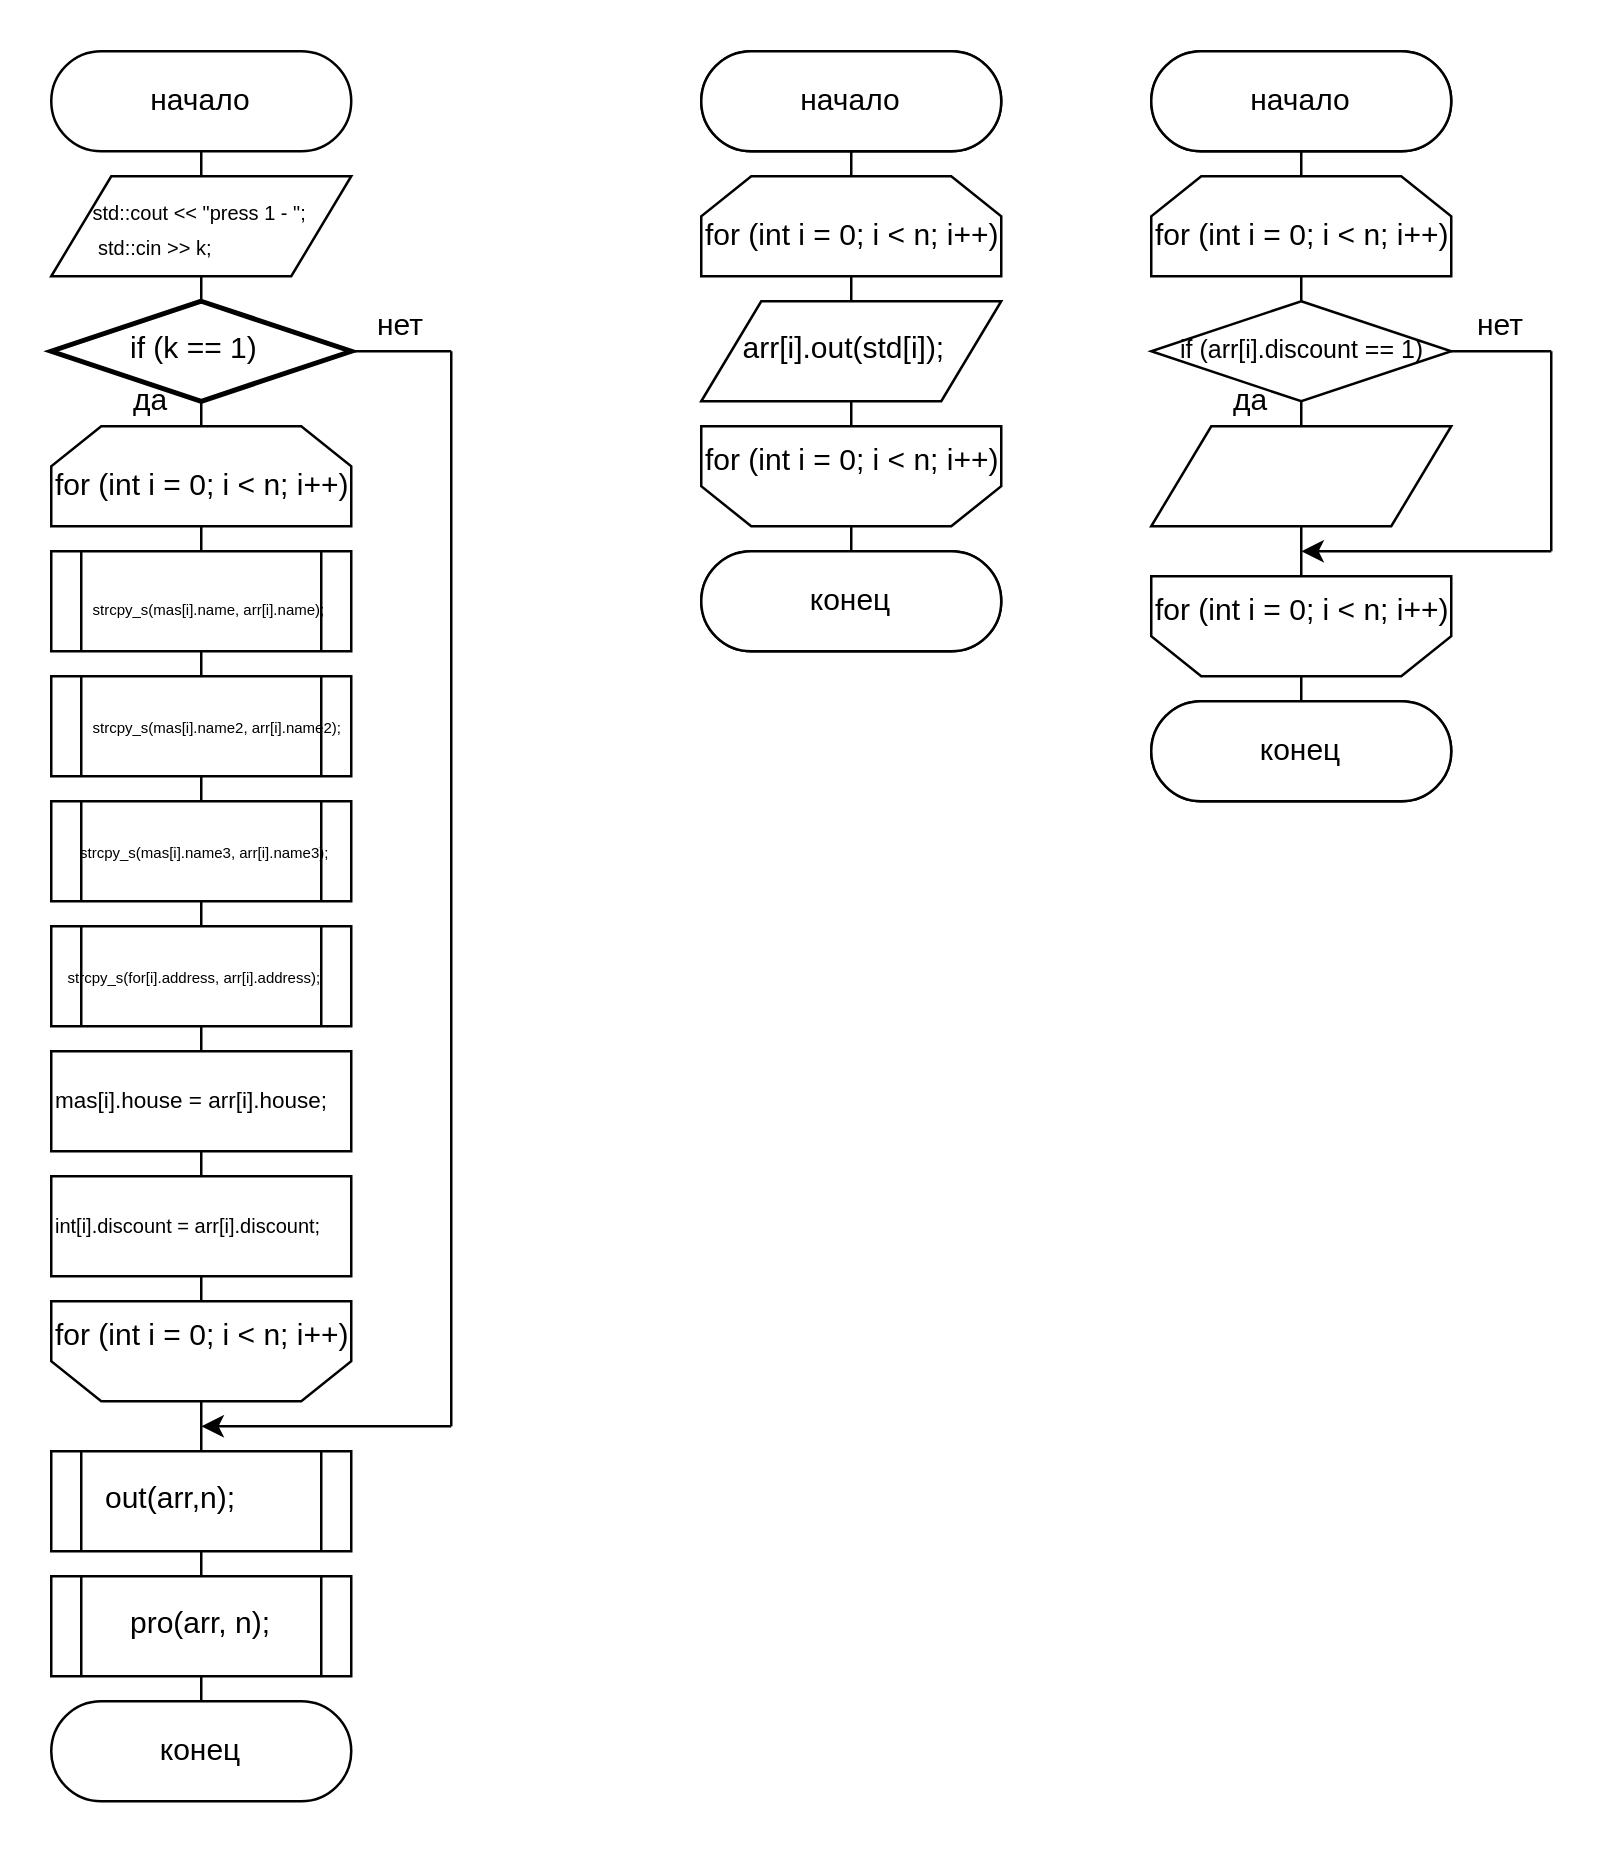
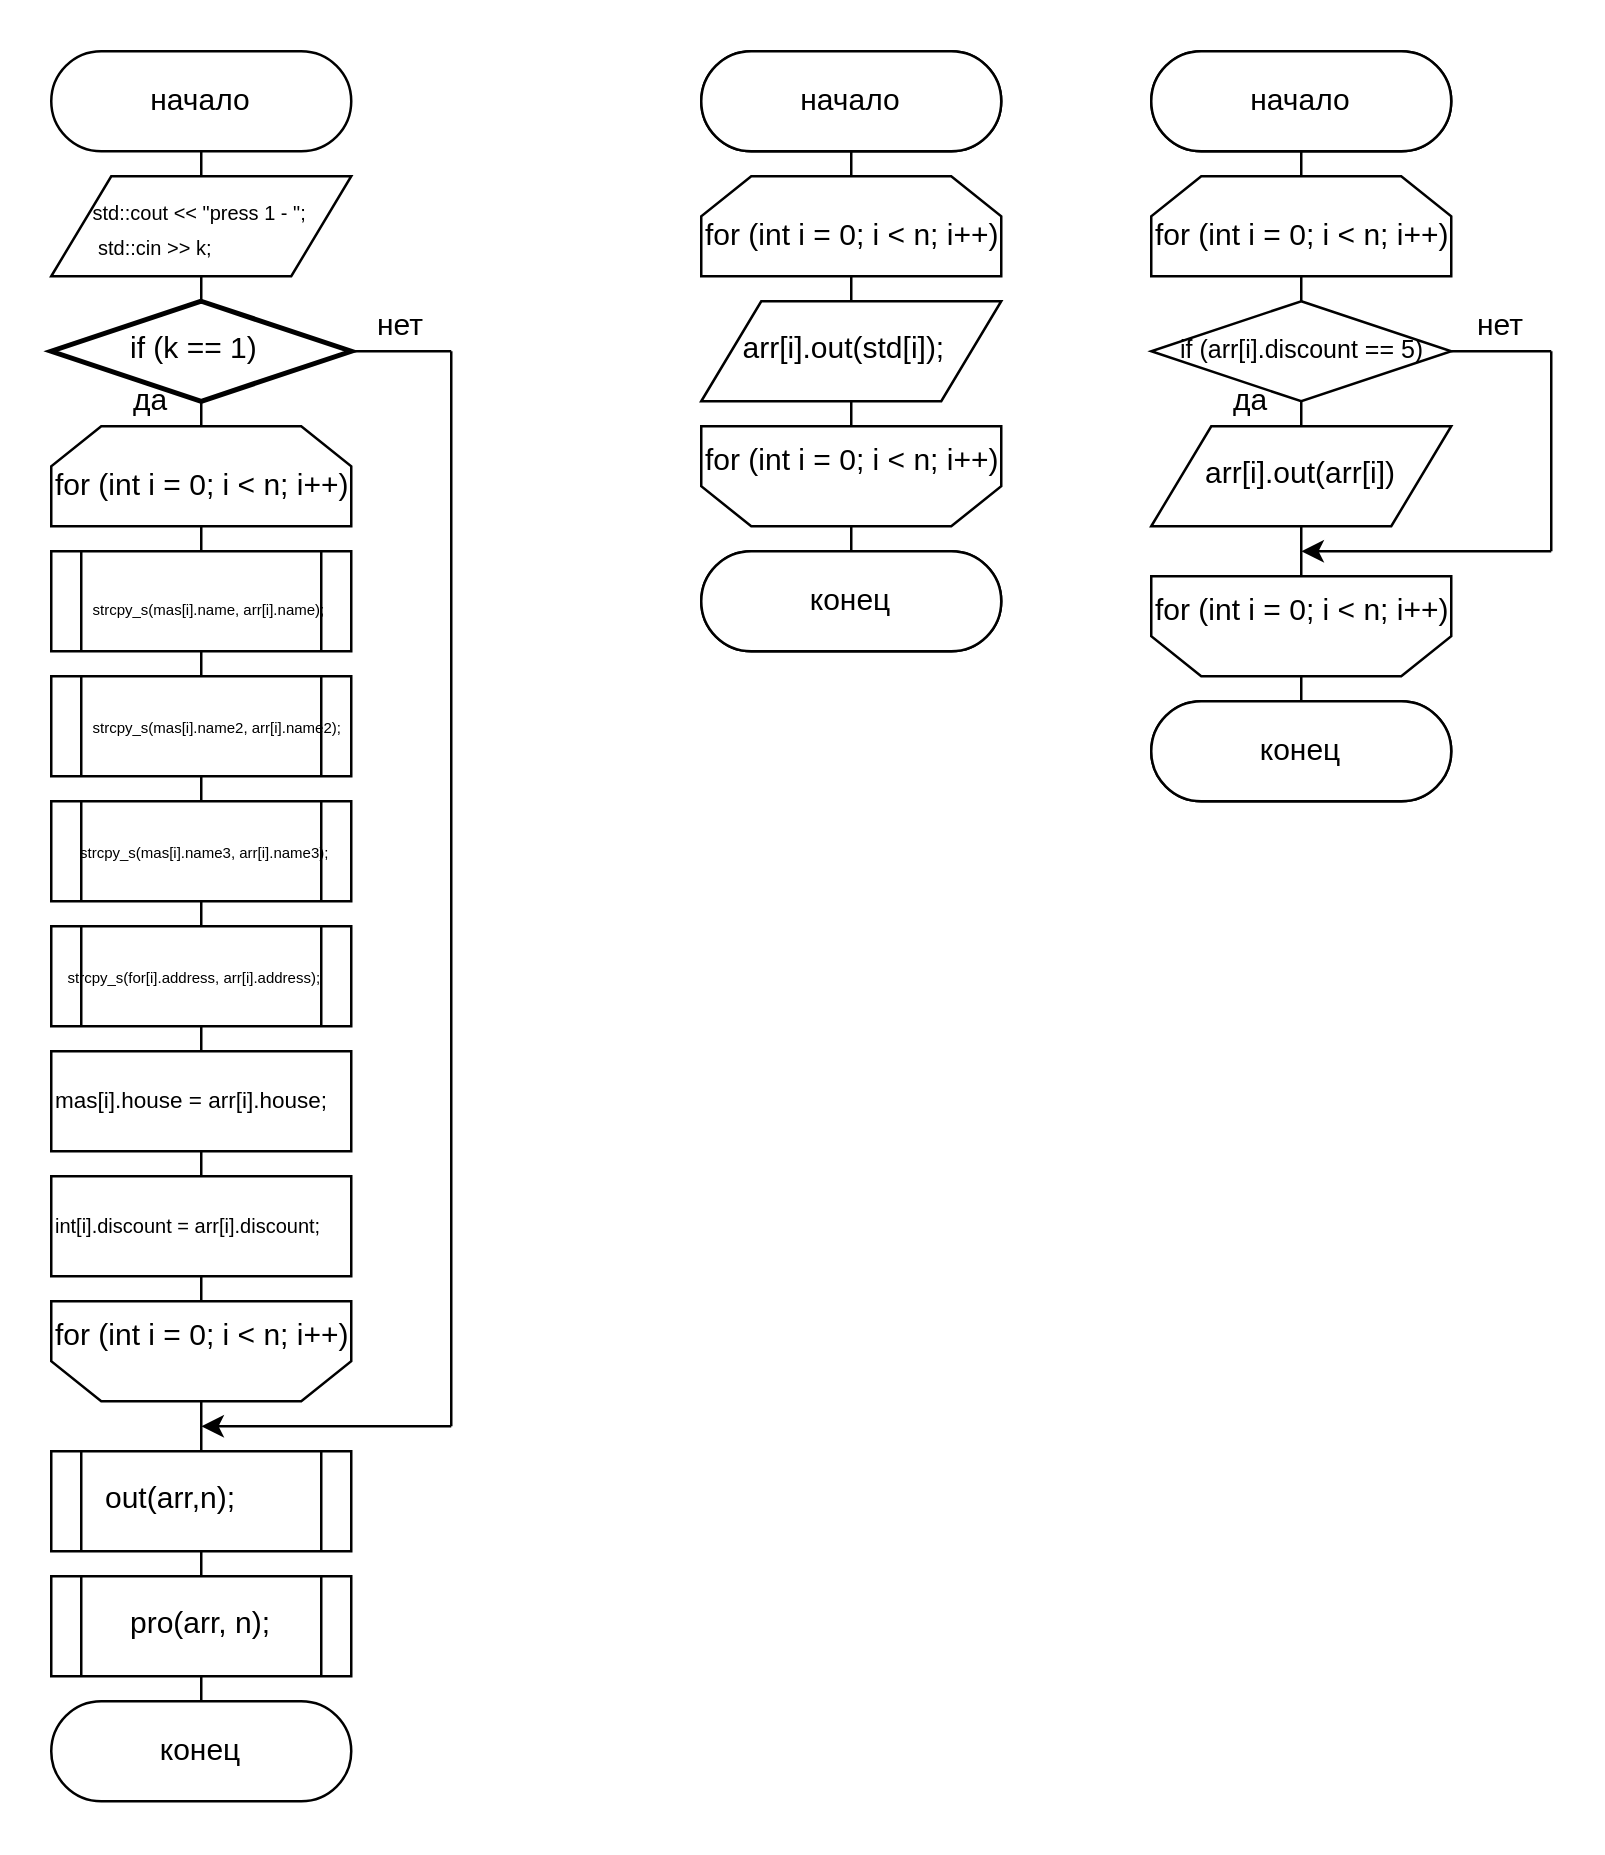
(1364, 349) -> (1364, 349)
none -> (1326, 476)
